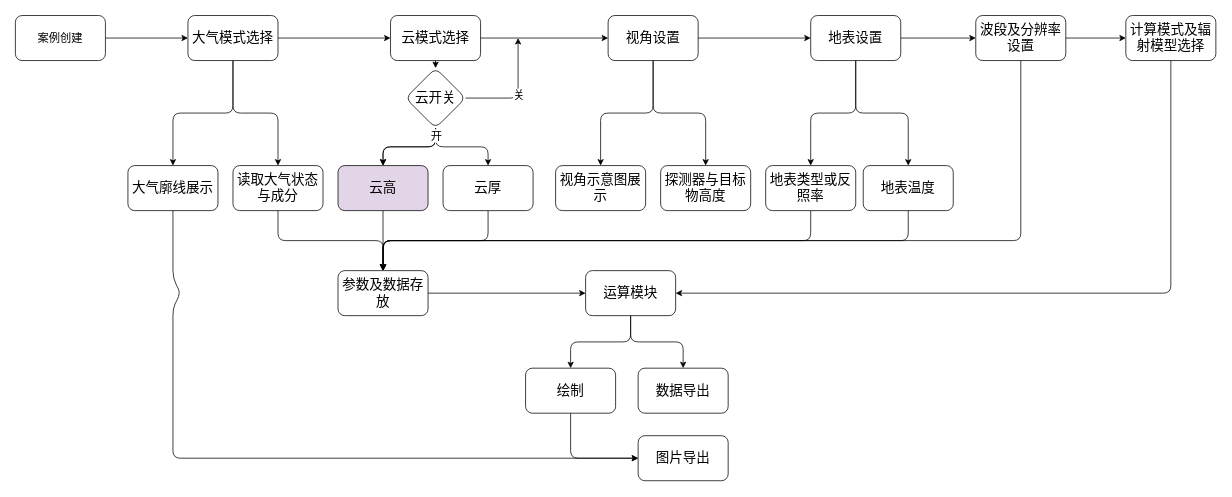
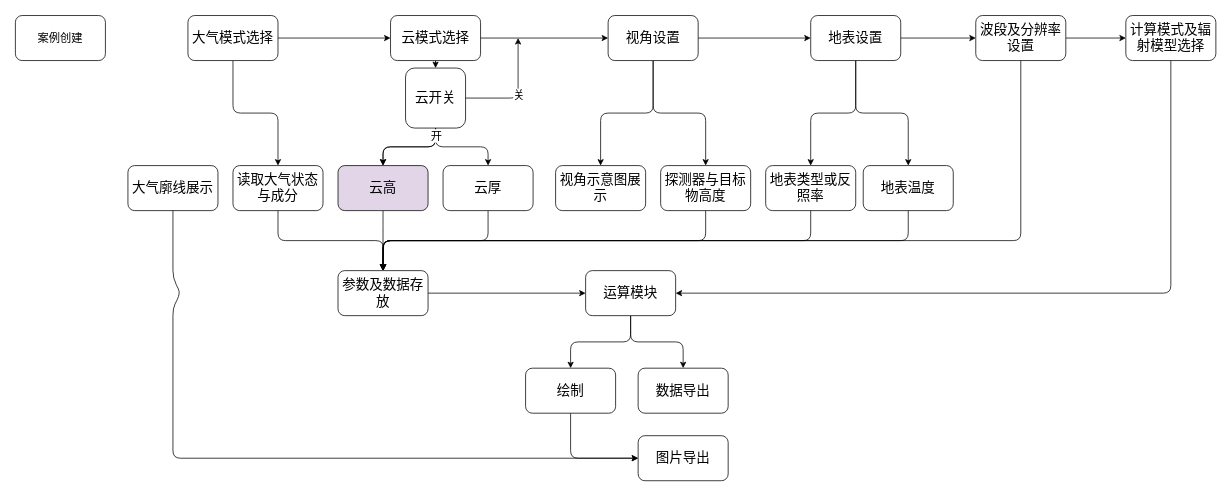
(181, 38) -> none
(435, 98) -> (435, 98)
(176, 114) -> none
none -> (705, 224)
